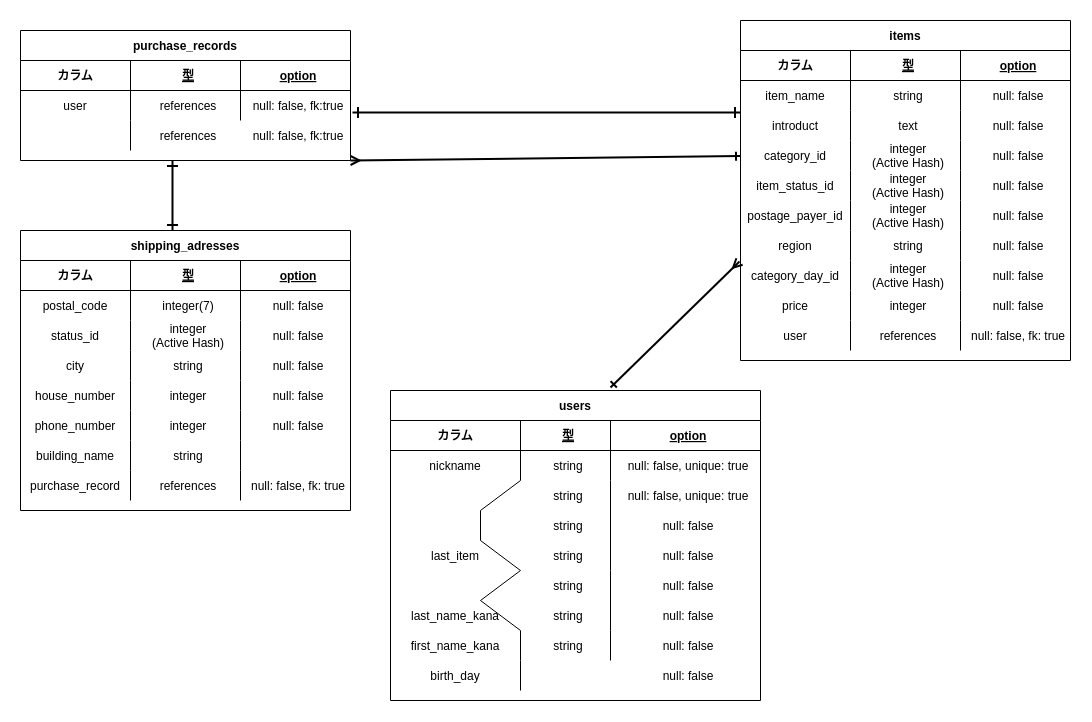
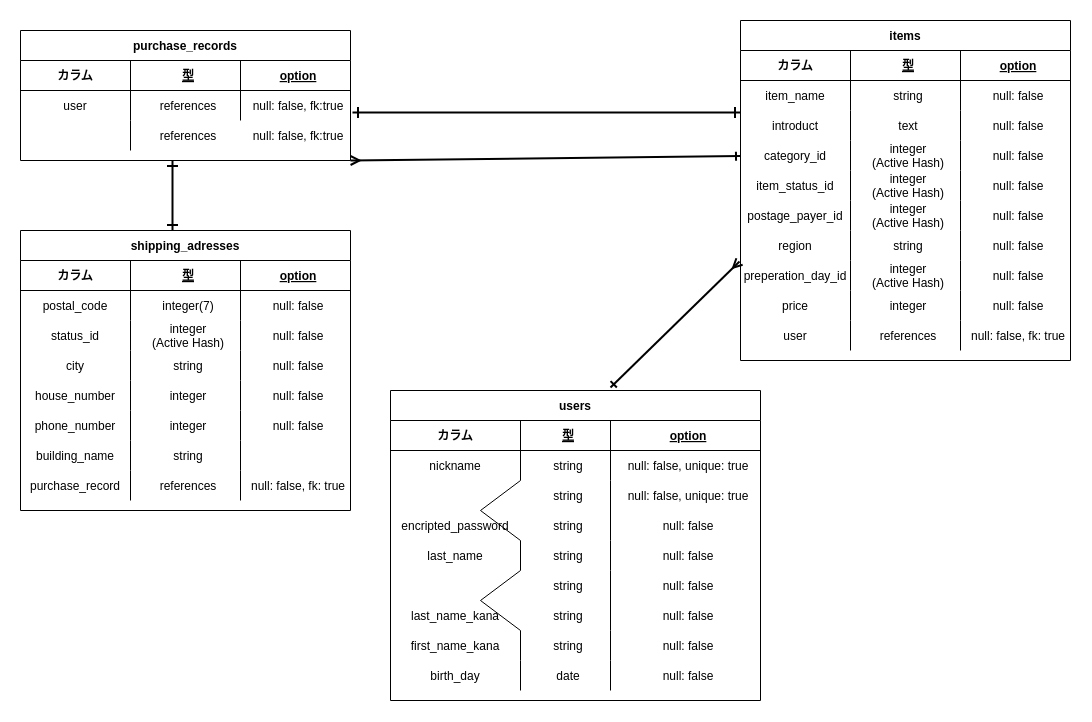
(795, 276) -> (795, 276)
none -> (456, 526)
(455, 556) -> (455, 556)
none -> (566, 676)
